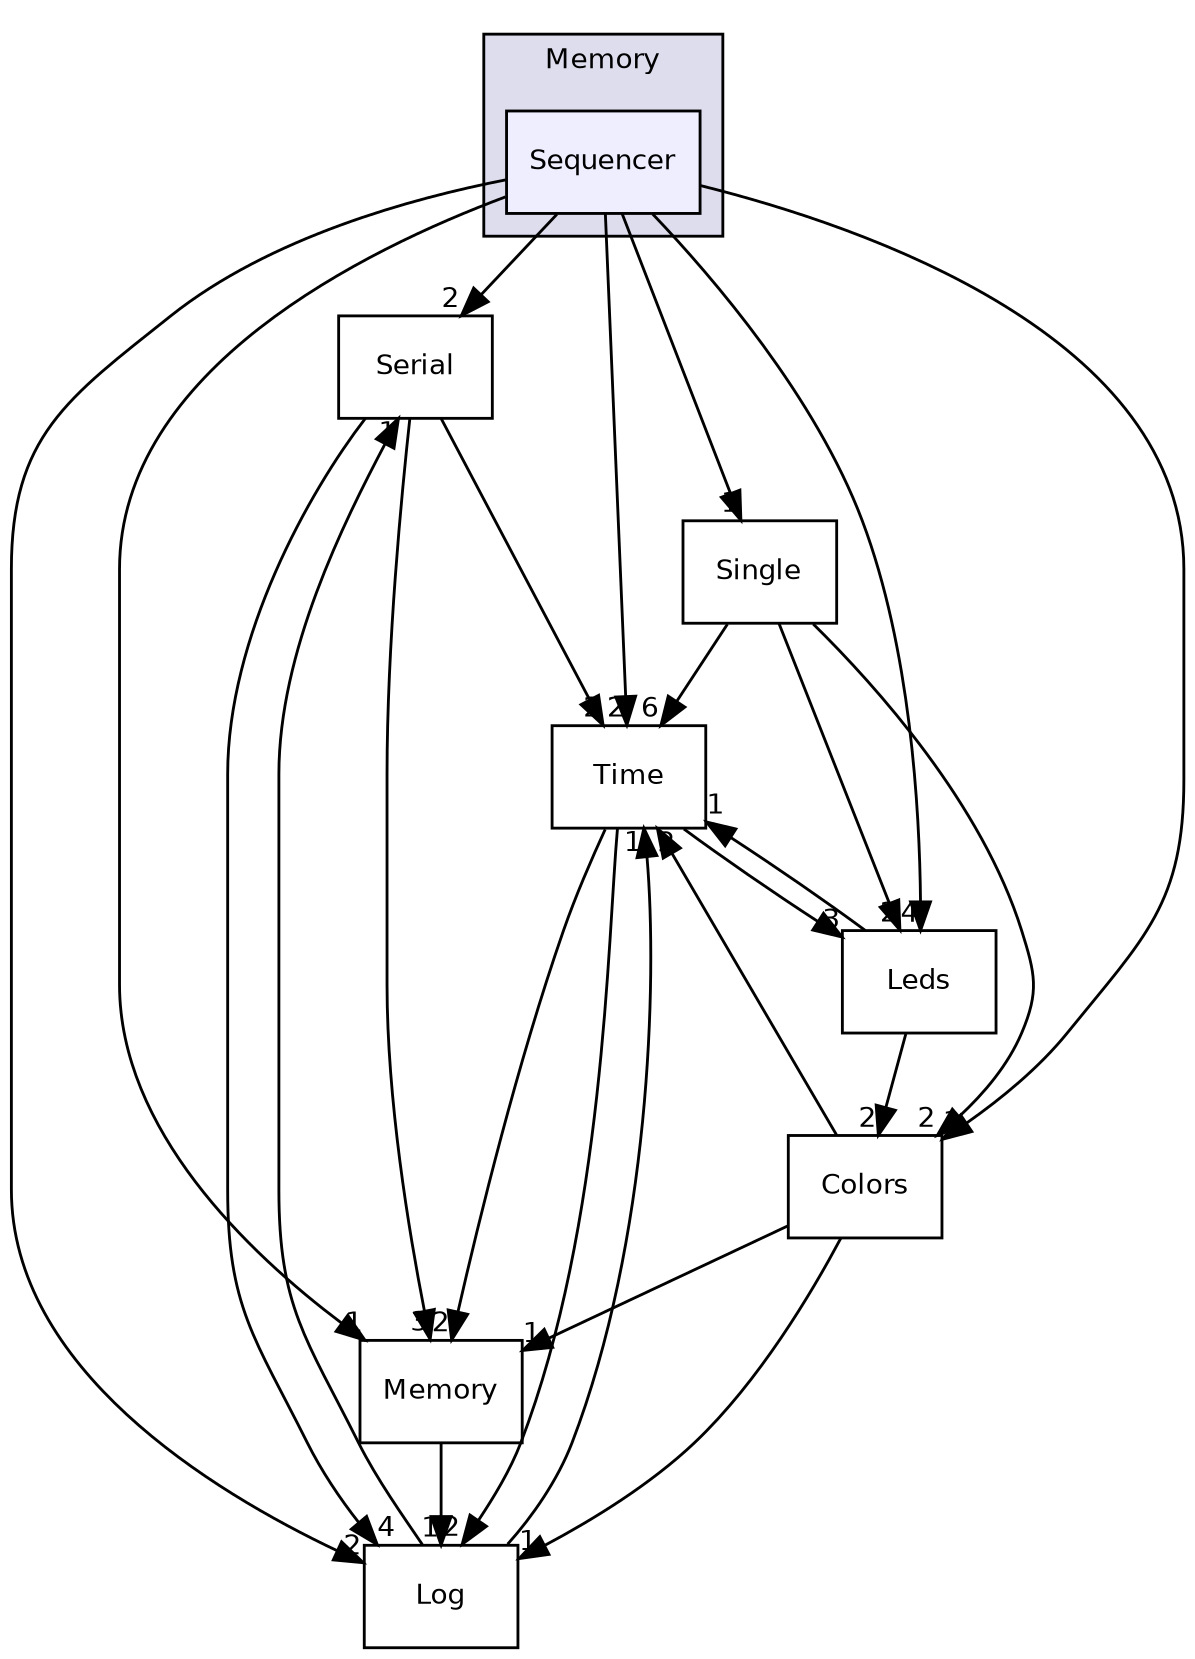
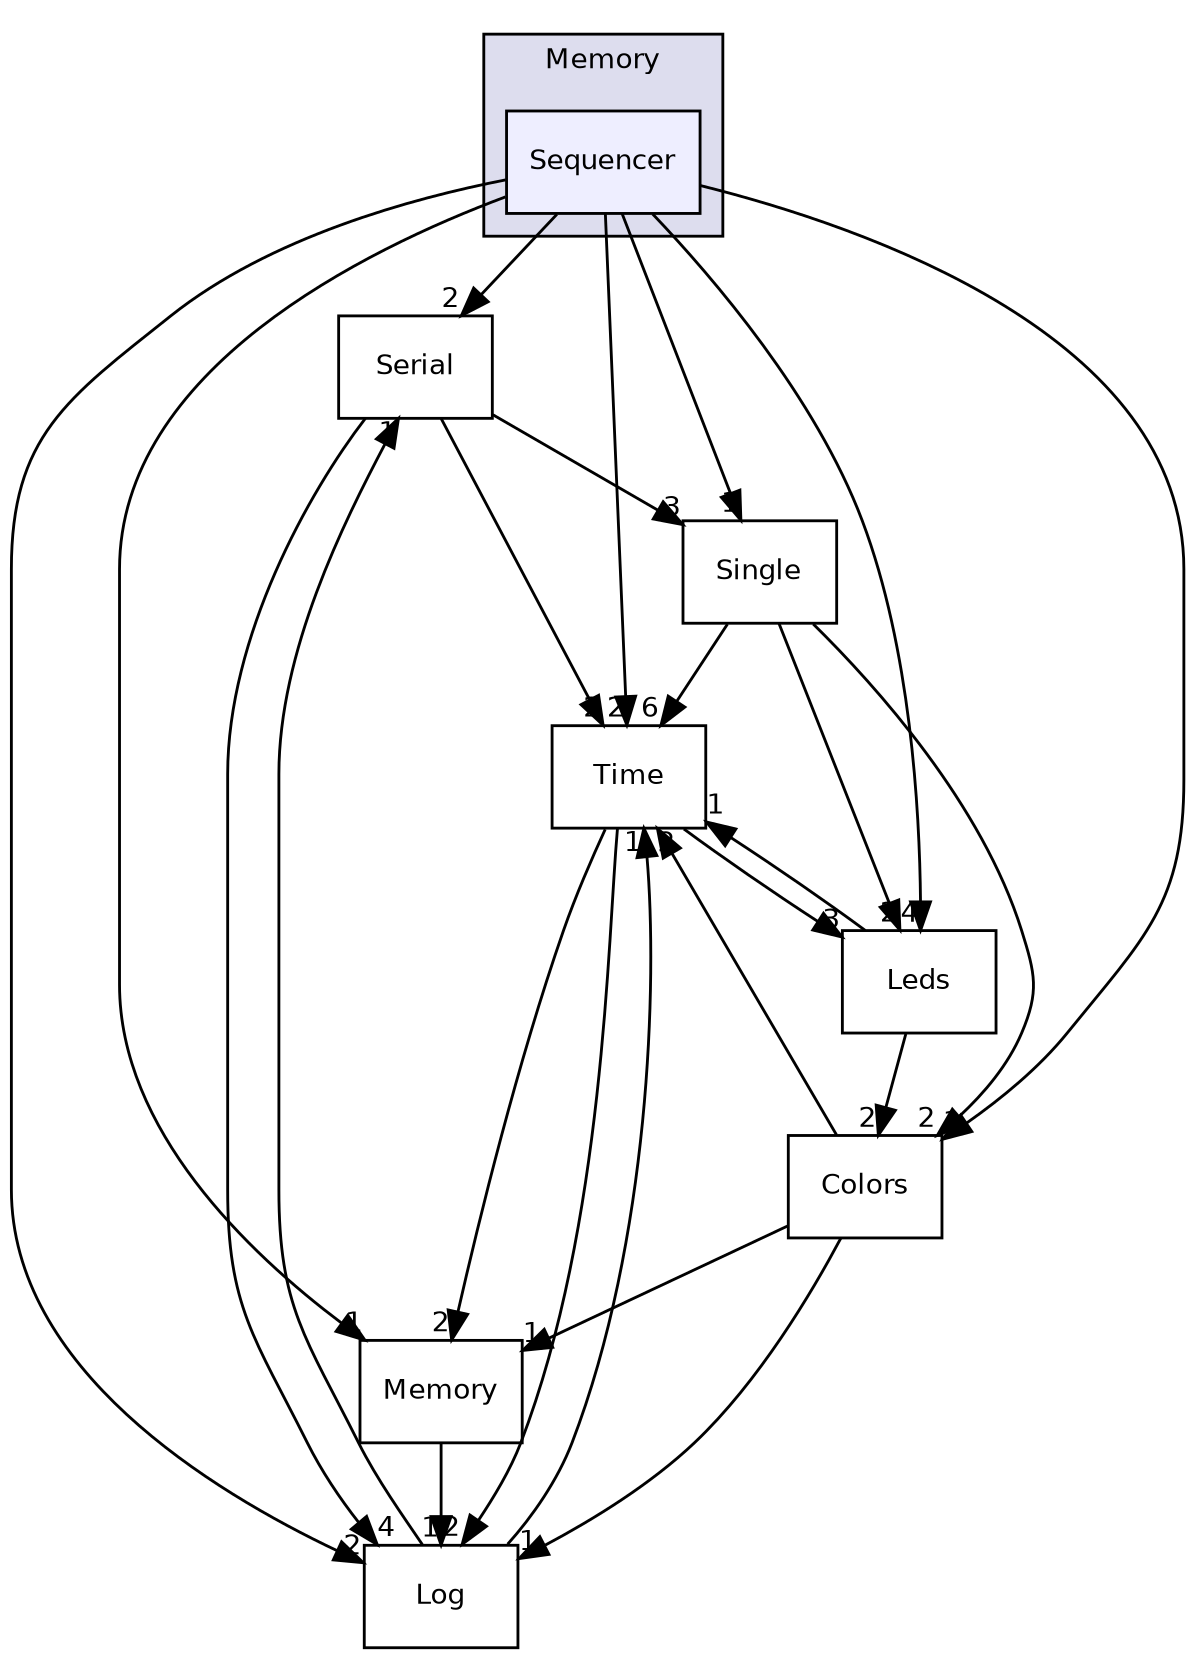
(387, 865) -> (575, 462)
